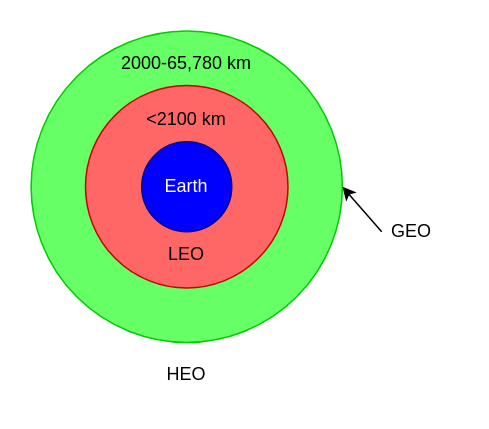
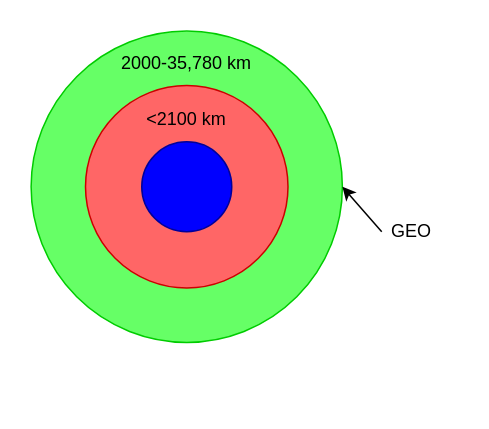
(187, 64) -> (187, 64)
(187, 187) -> none
(187, 254) -> none
(187, 374) -> none
